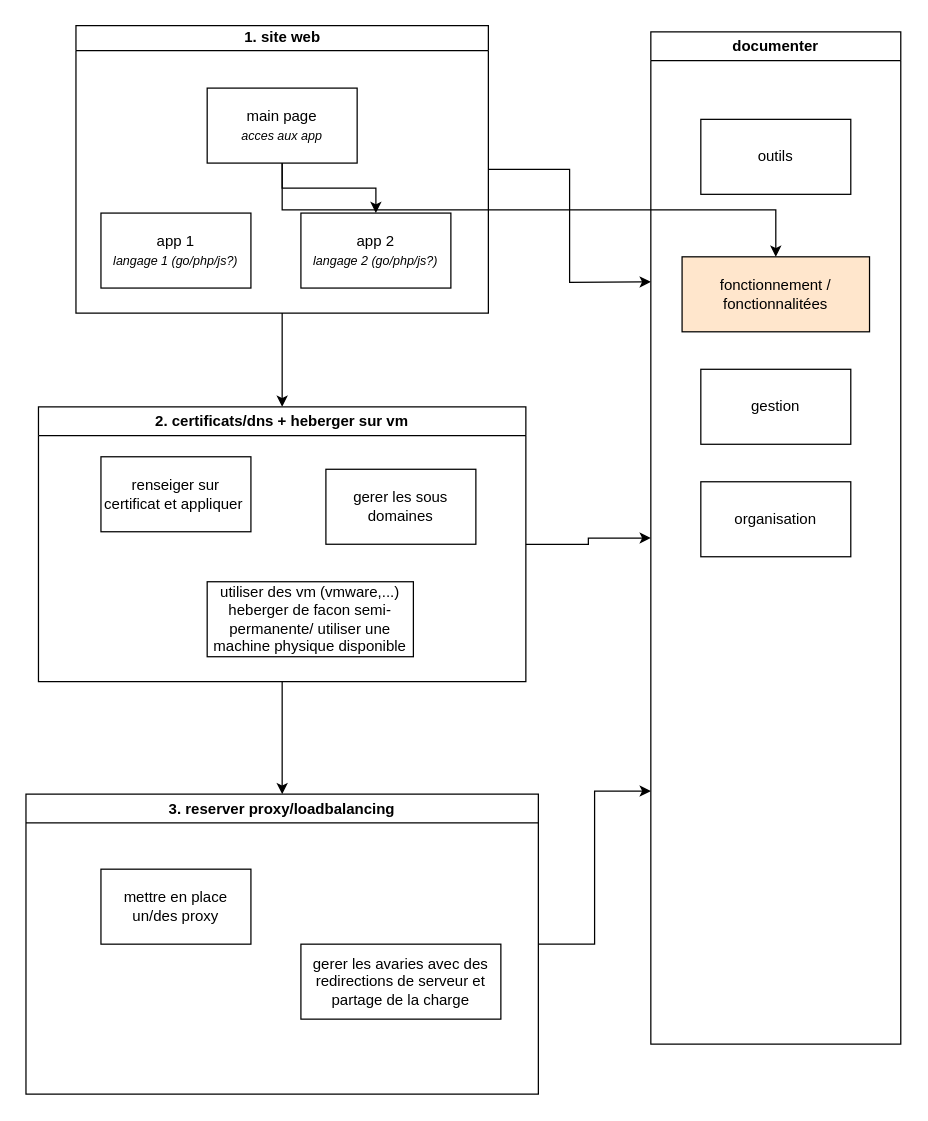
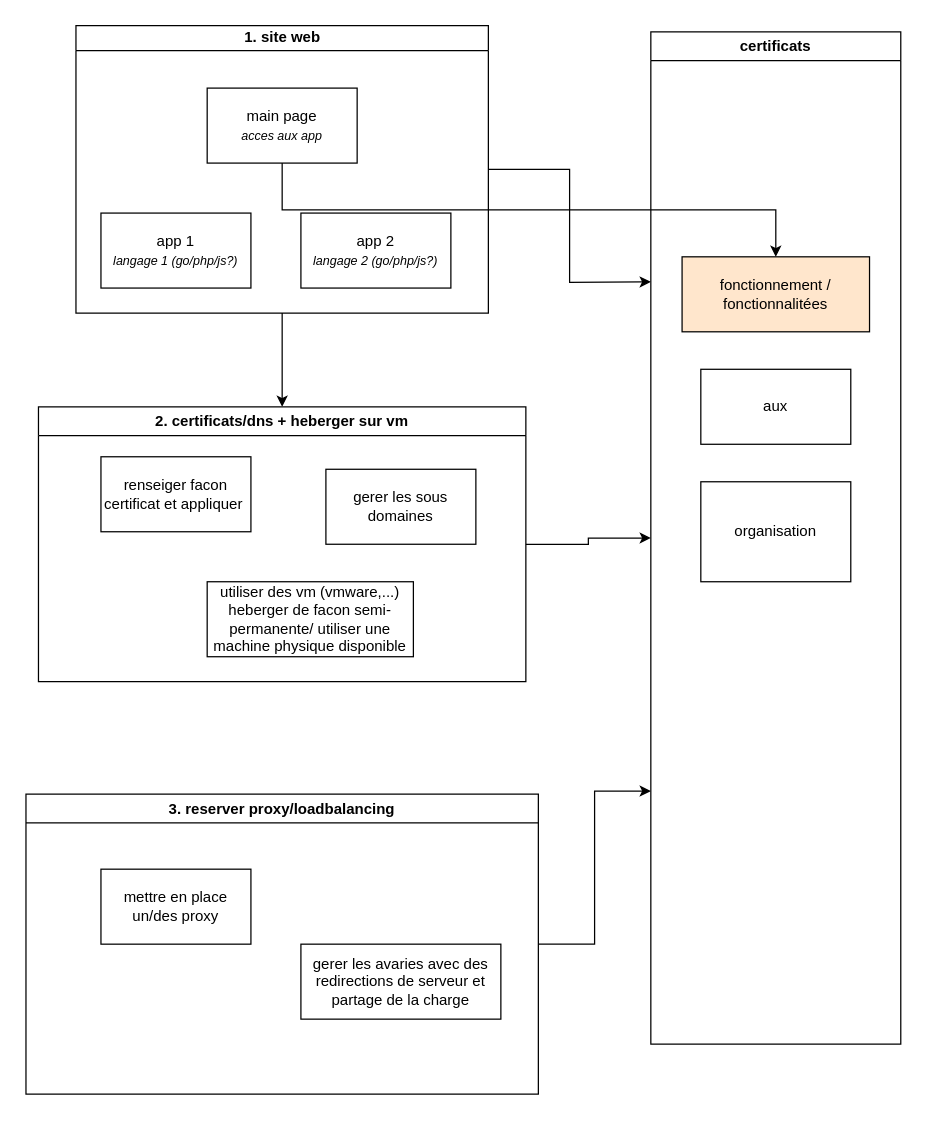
(776, 47) -> (776, 47)
(776, 157) -> none
(338, 188) -> none
(776, 407) -> (776, 407)
(176, 494) -> (176, 494)
(776, 519) -> (776, 532)
(282, 735) -> none
